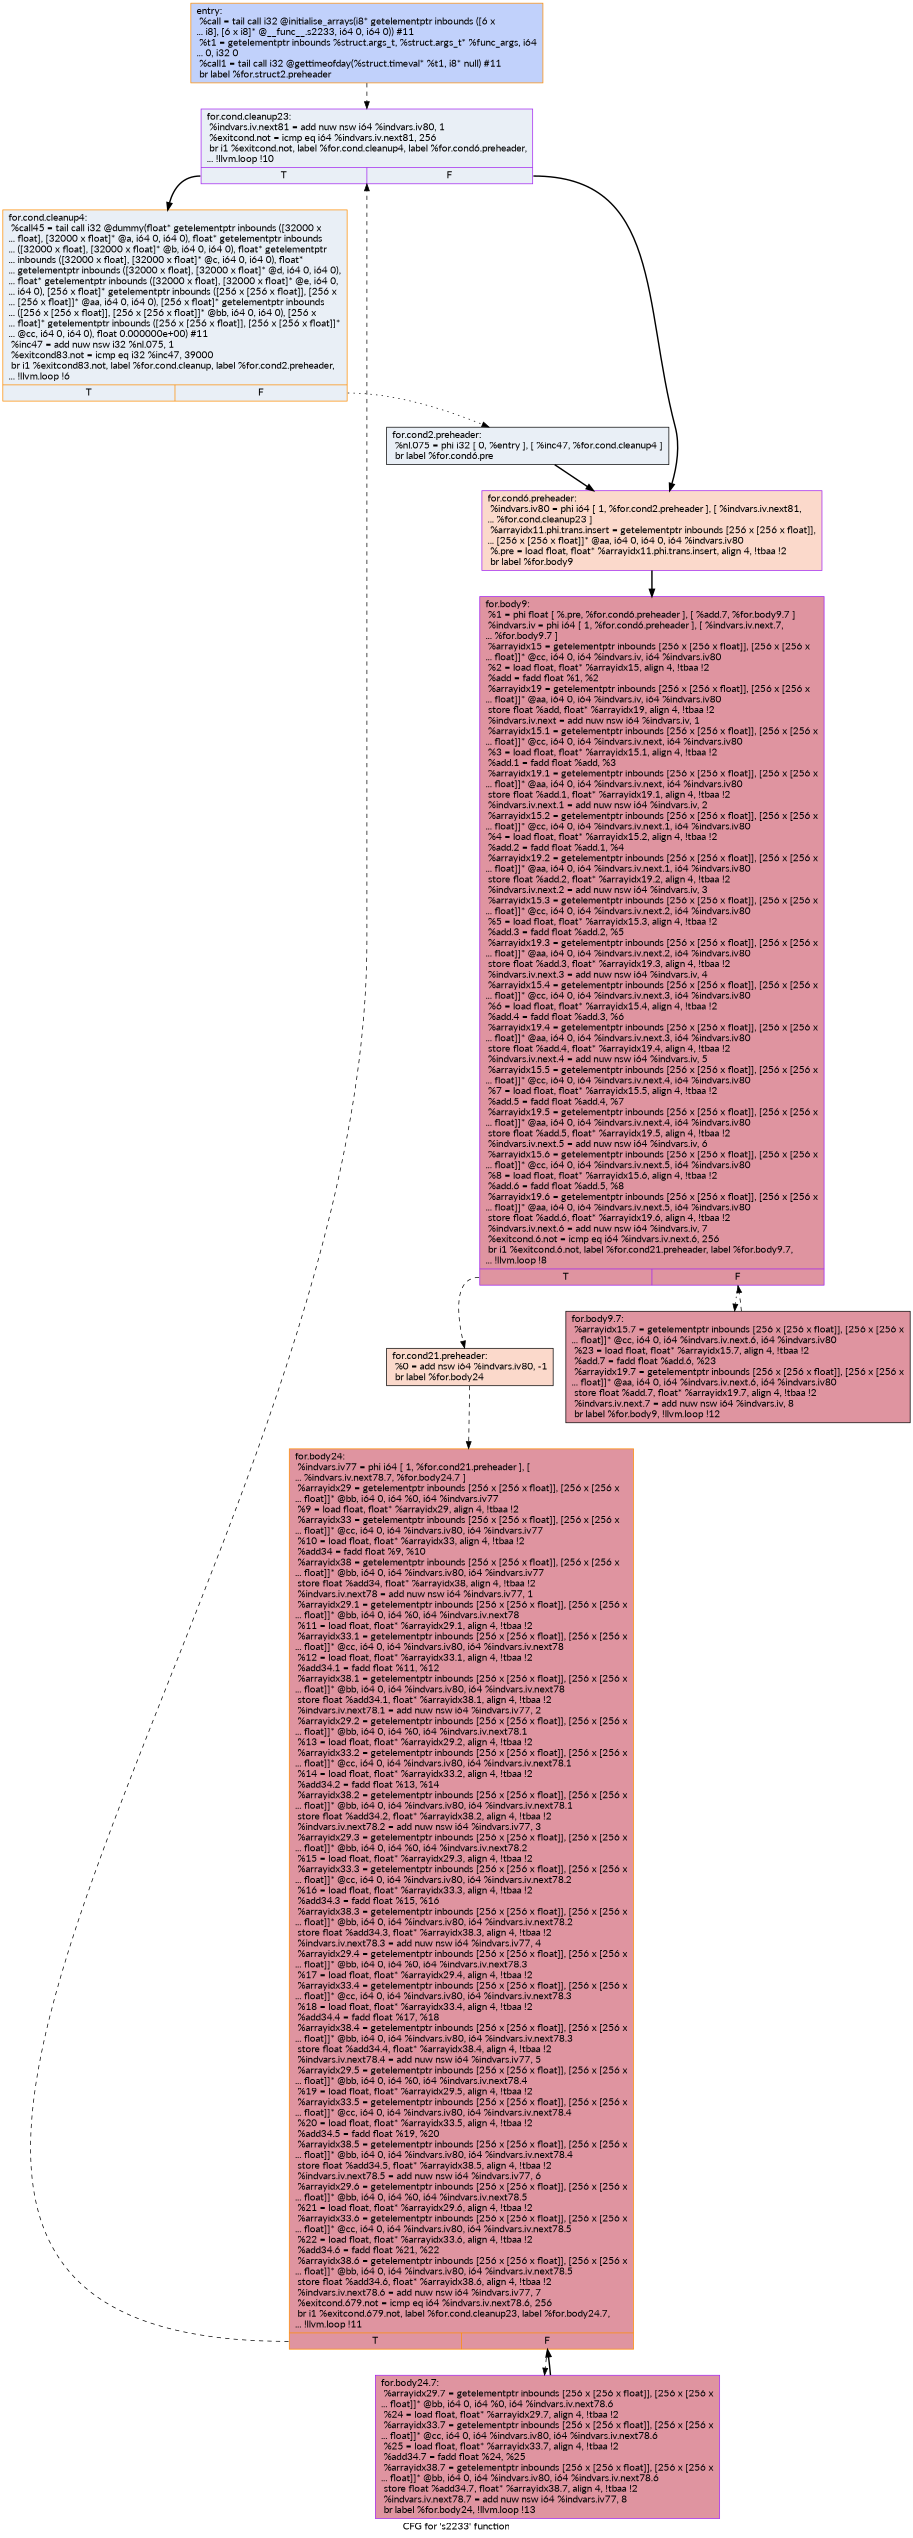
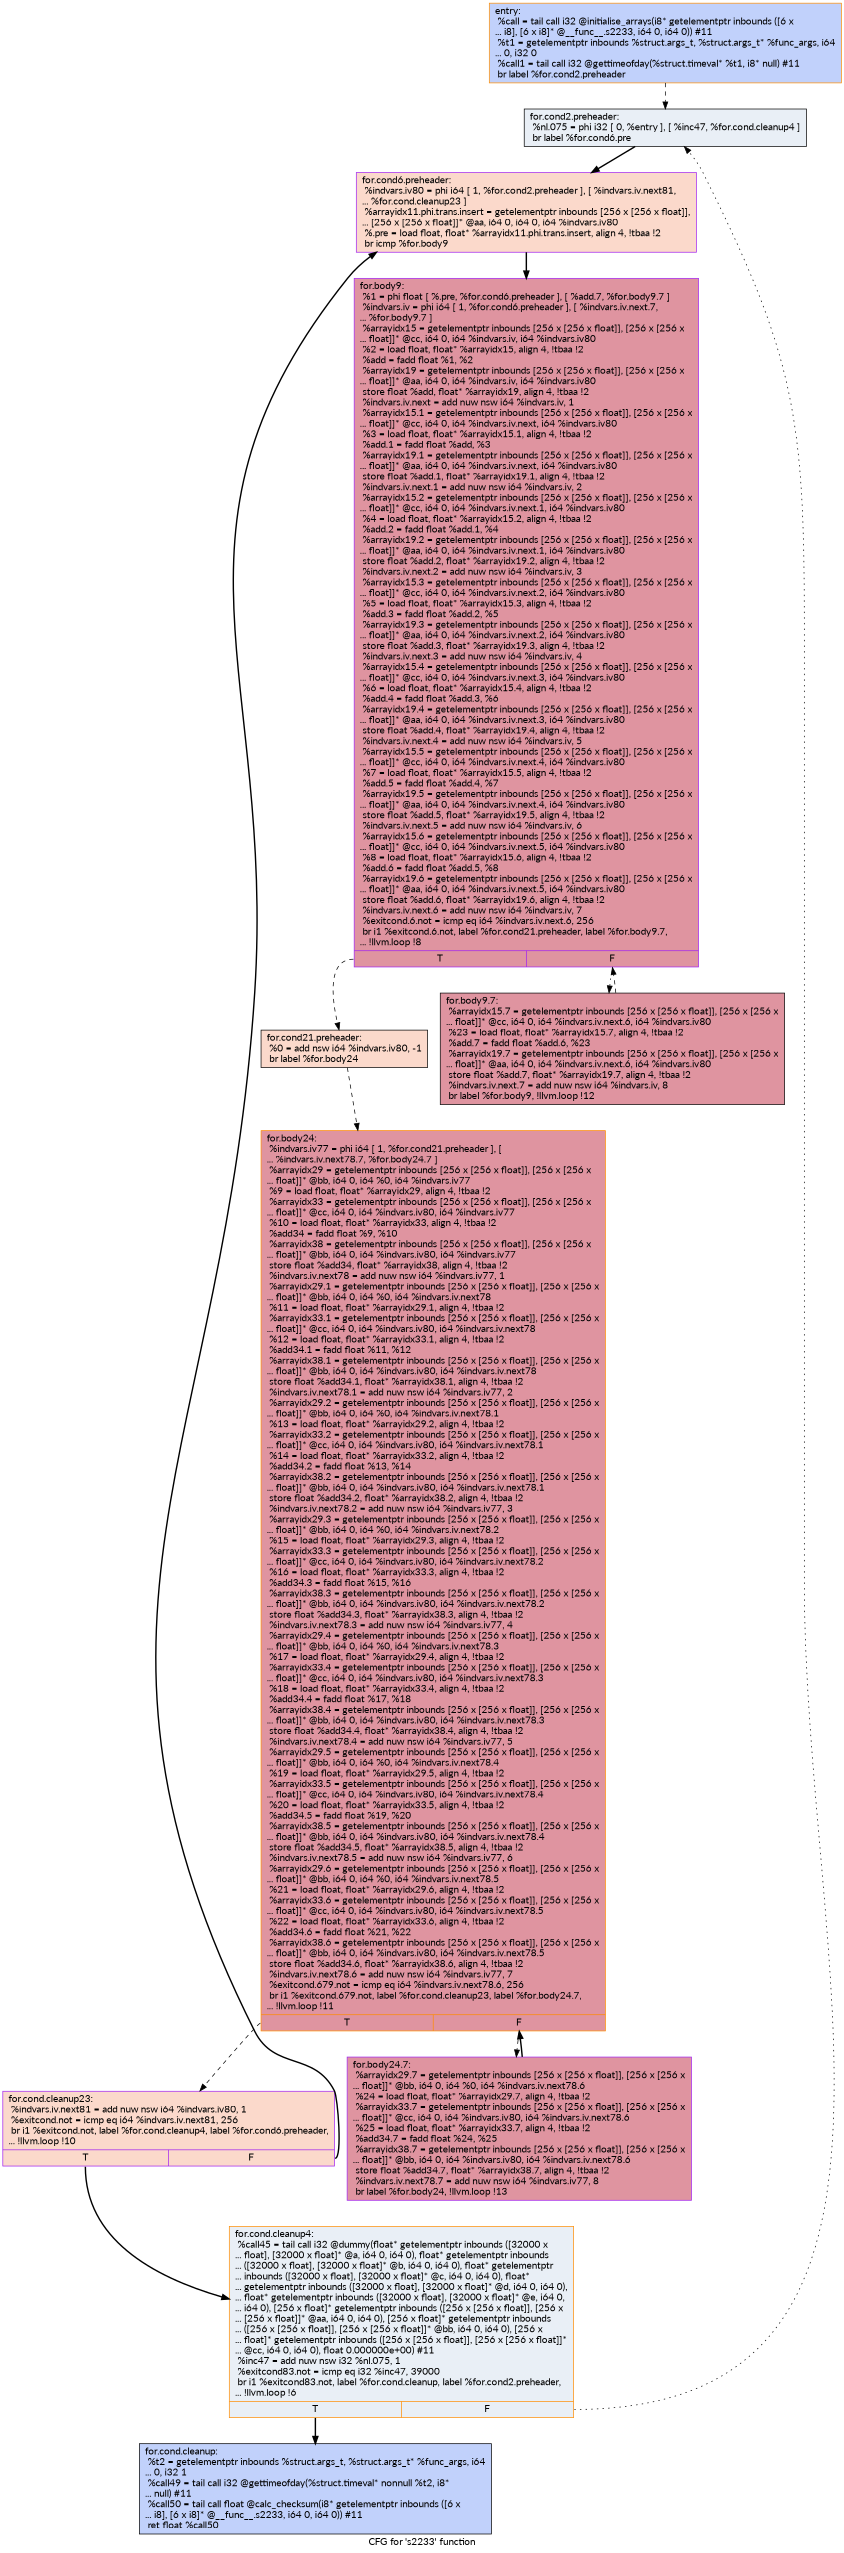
(264, 74) -> (561, 74)
(367, 92) -> (665, 92)
(367, 146) -> (169, 2129)
(531, 562) -> (405, 244)
none -> (315, 2489)
